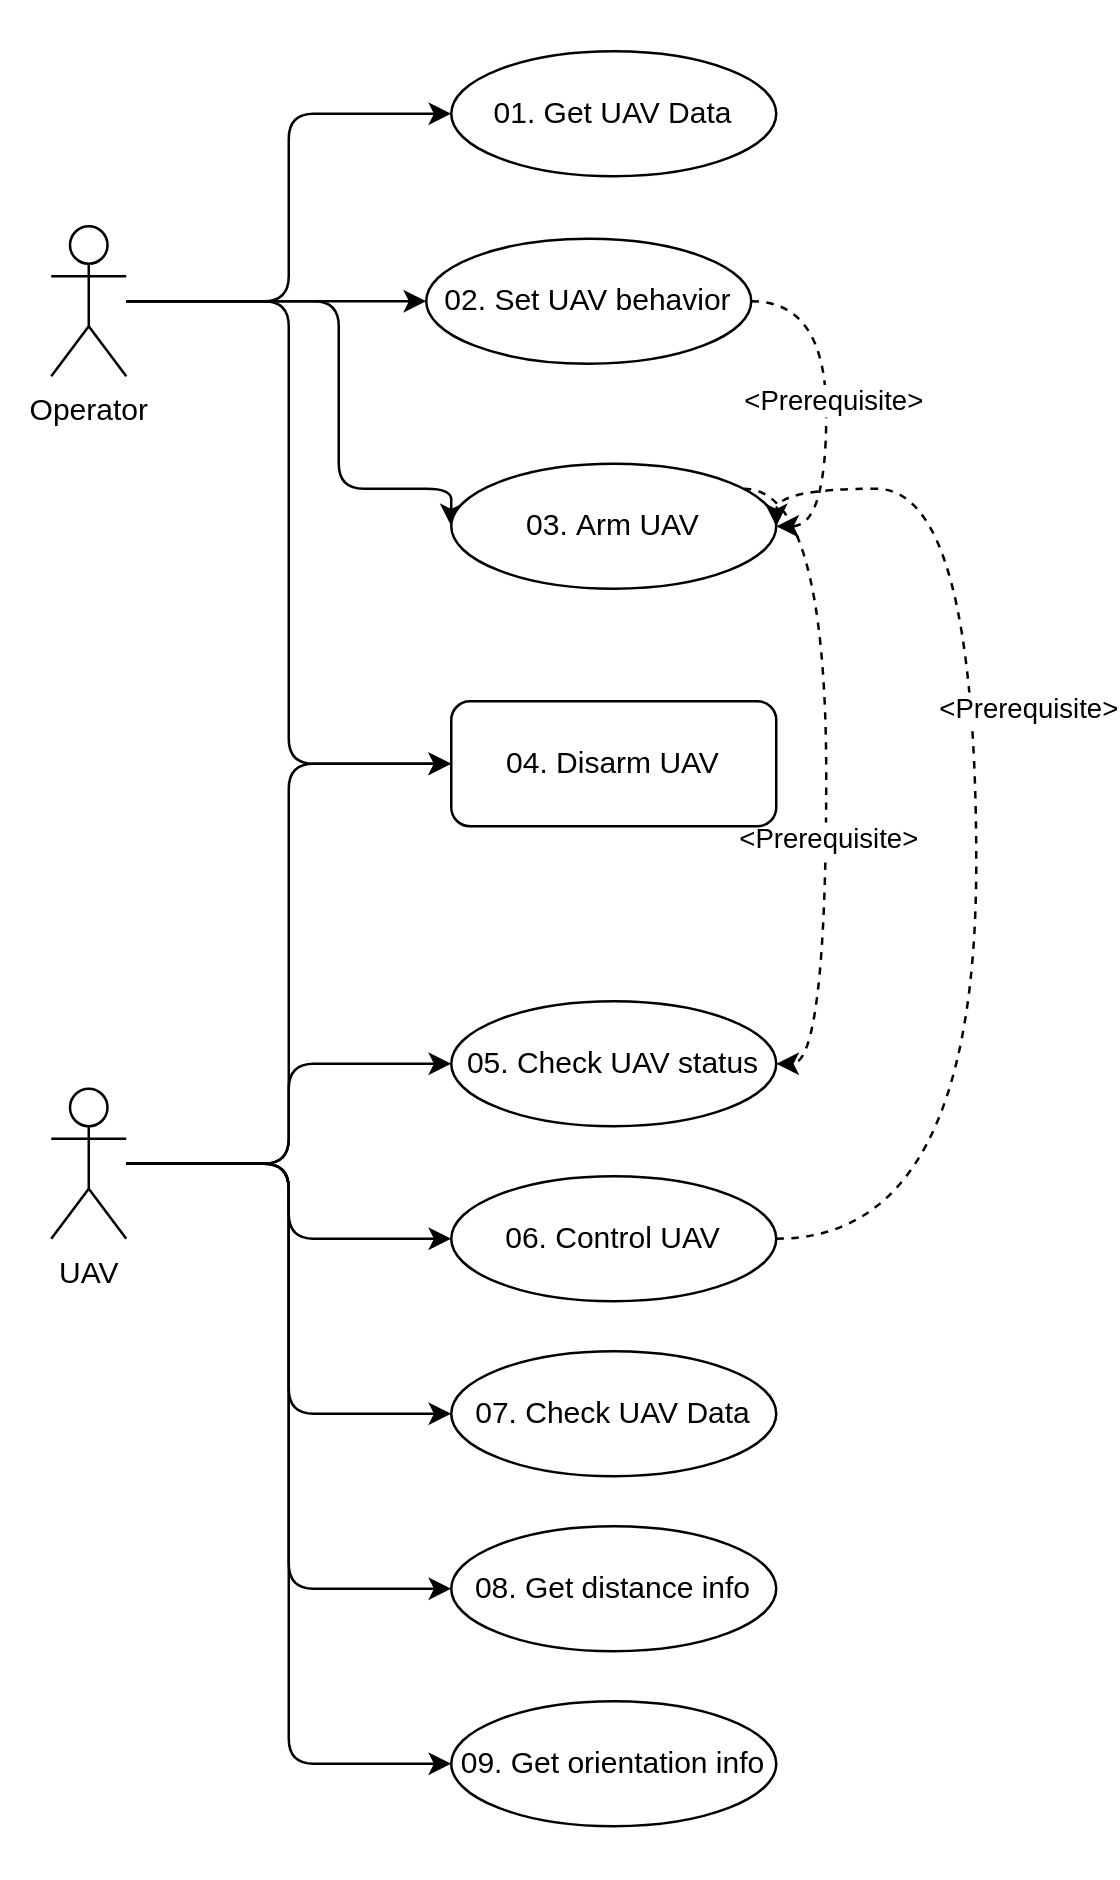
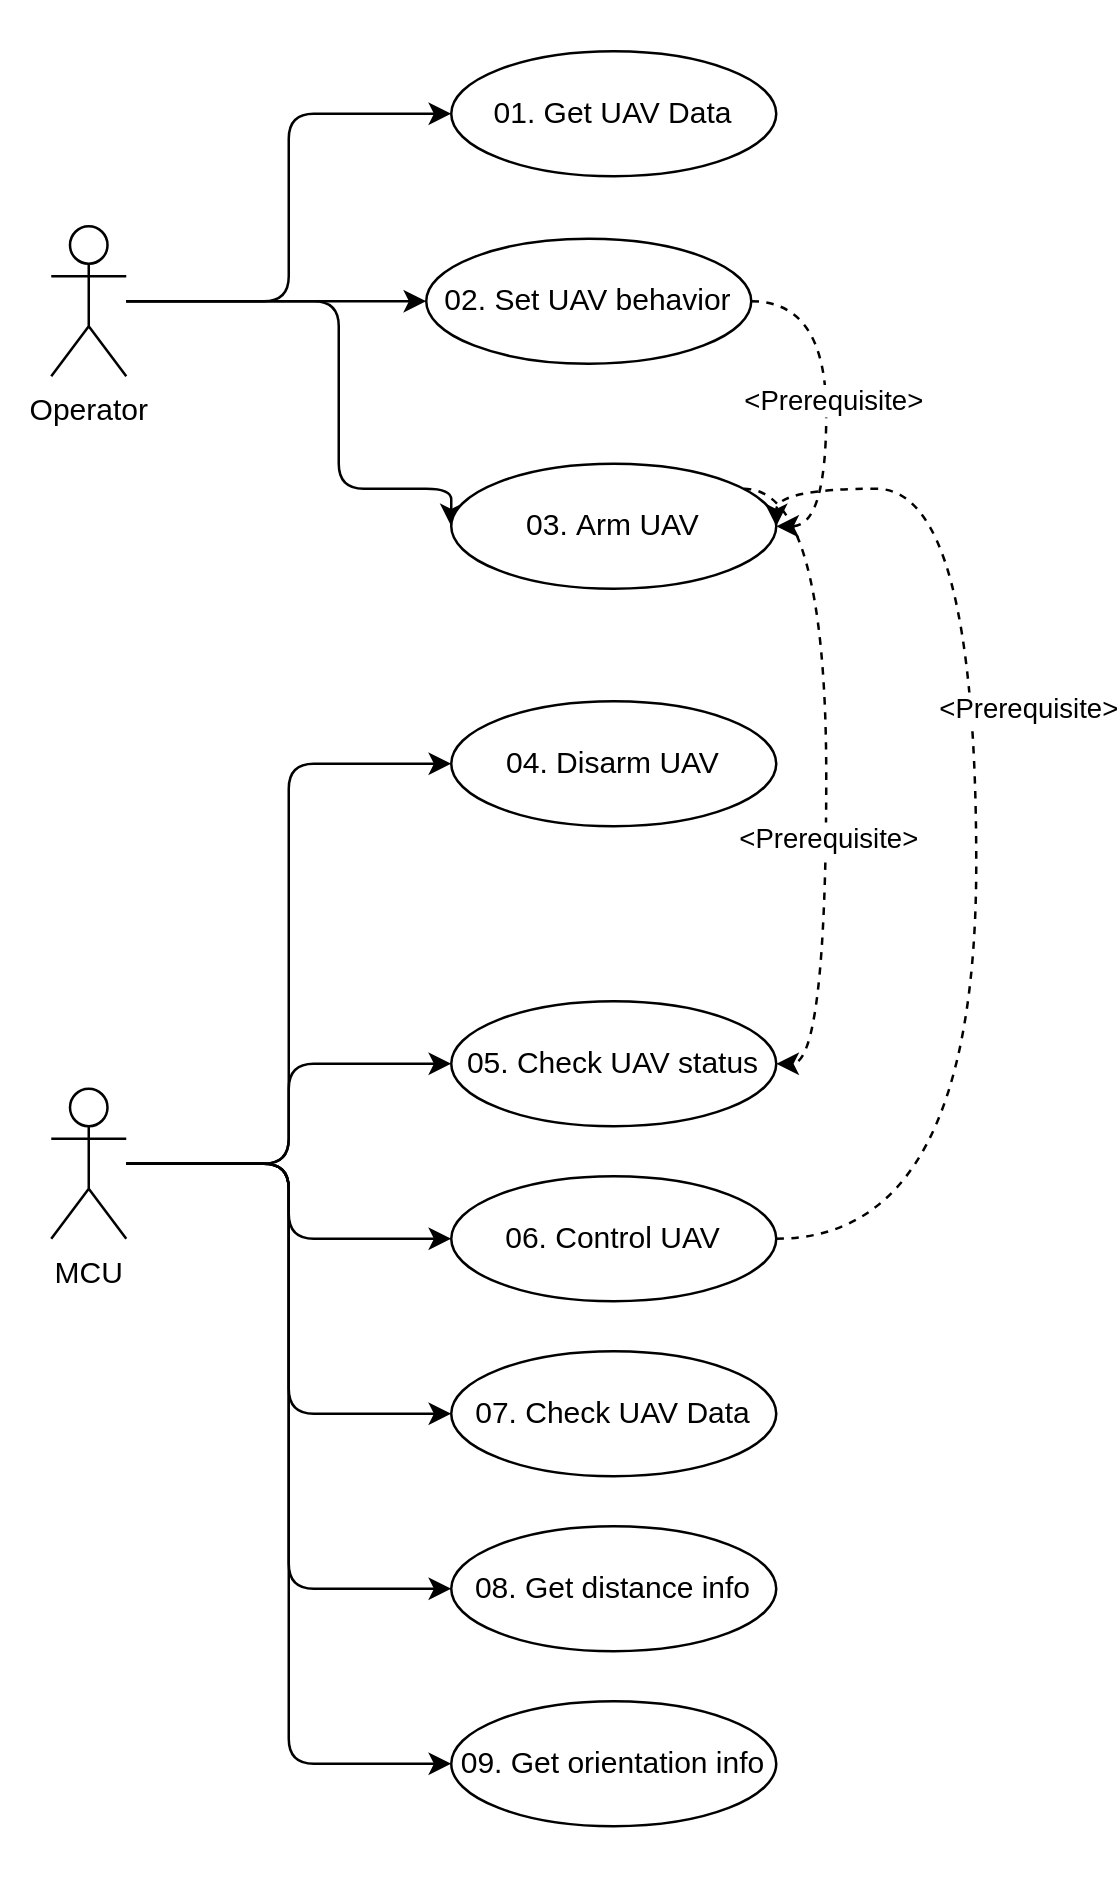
(289, 535) -> none
(614, 764) -> (614, 764)
(90, 1274) -> (90, 1274)
